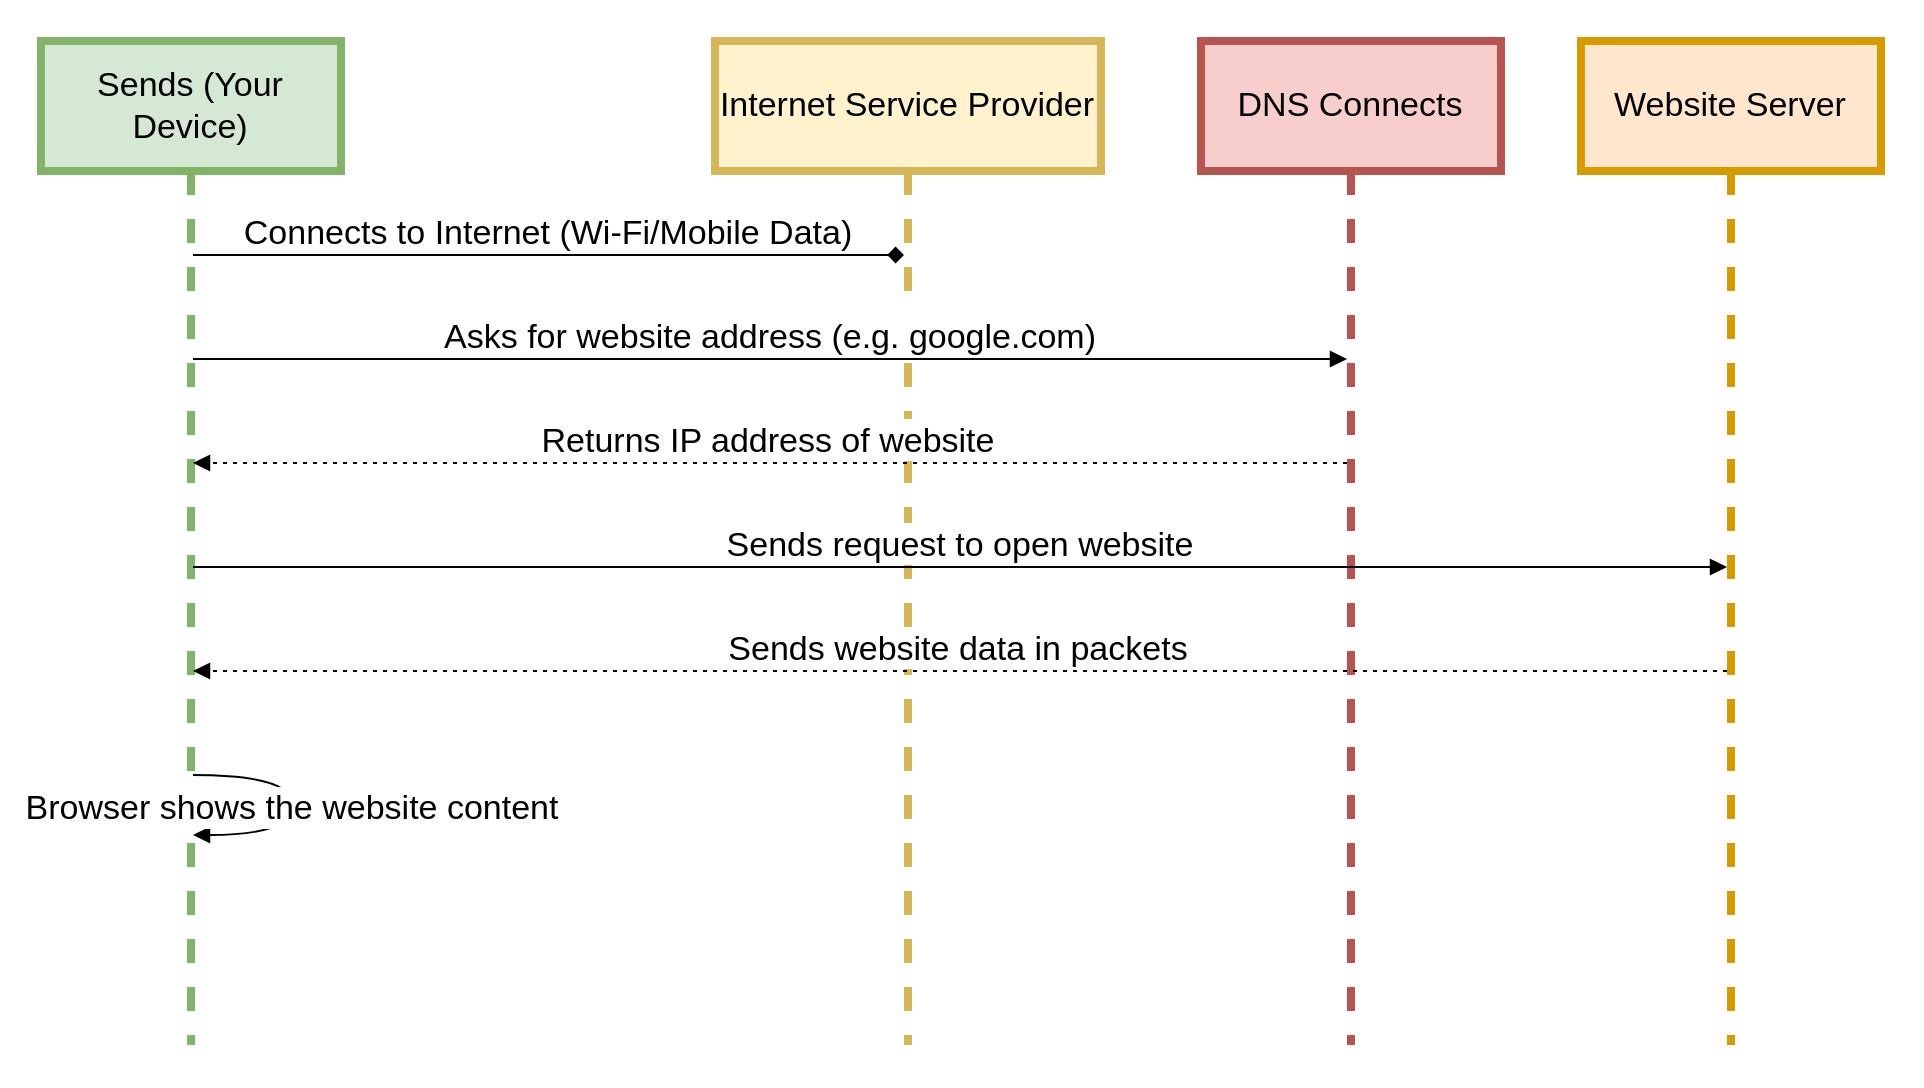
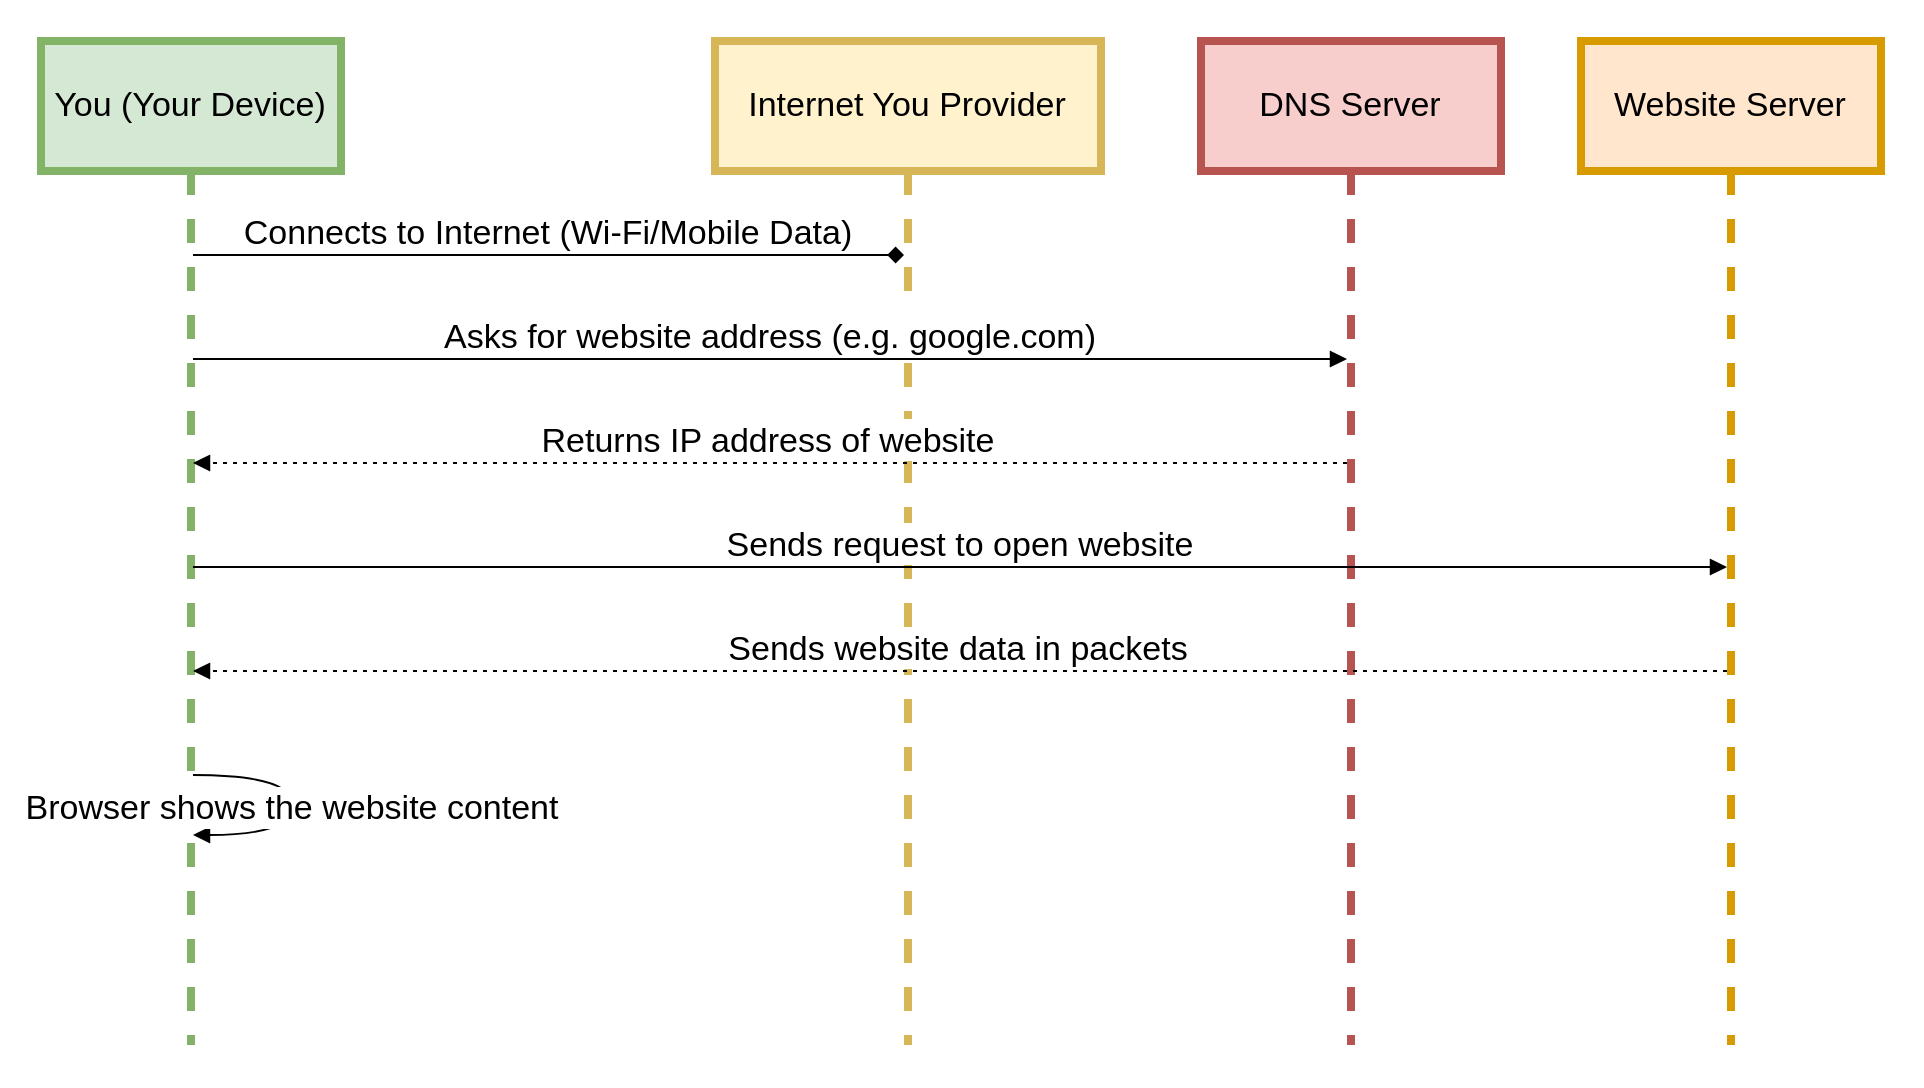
(191, 107) -> (191, 107)
(908, 107) -> (908, 107)
(1351, 107) -> (1351, 107)
